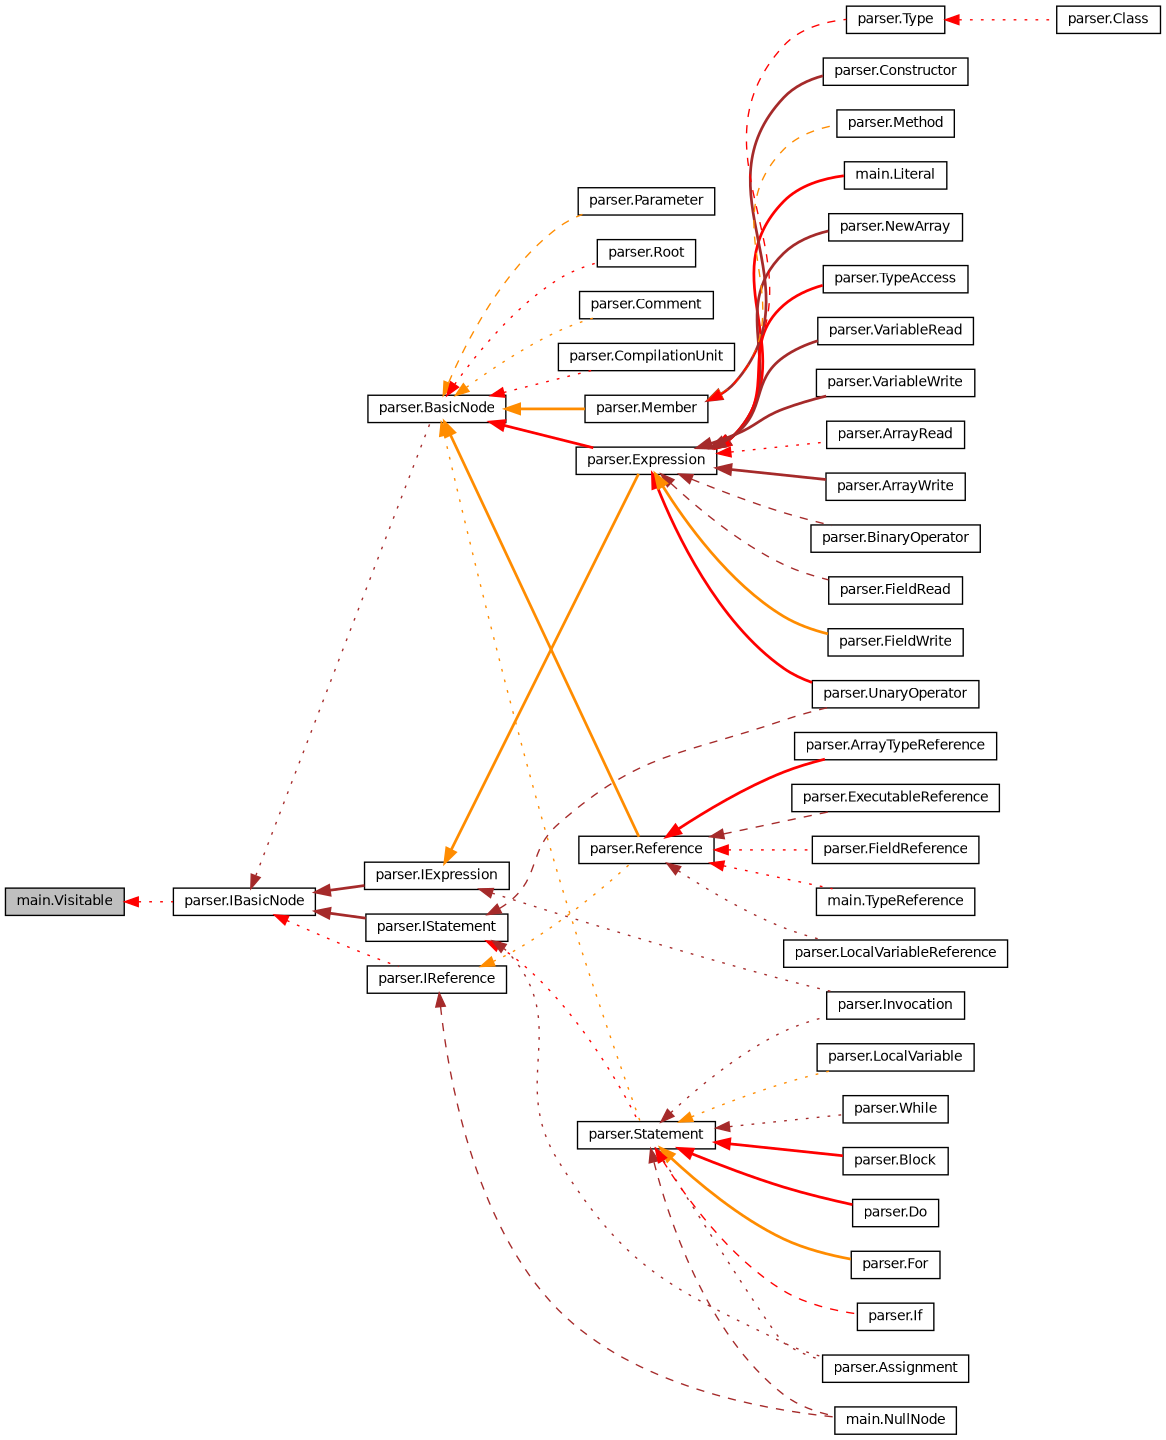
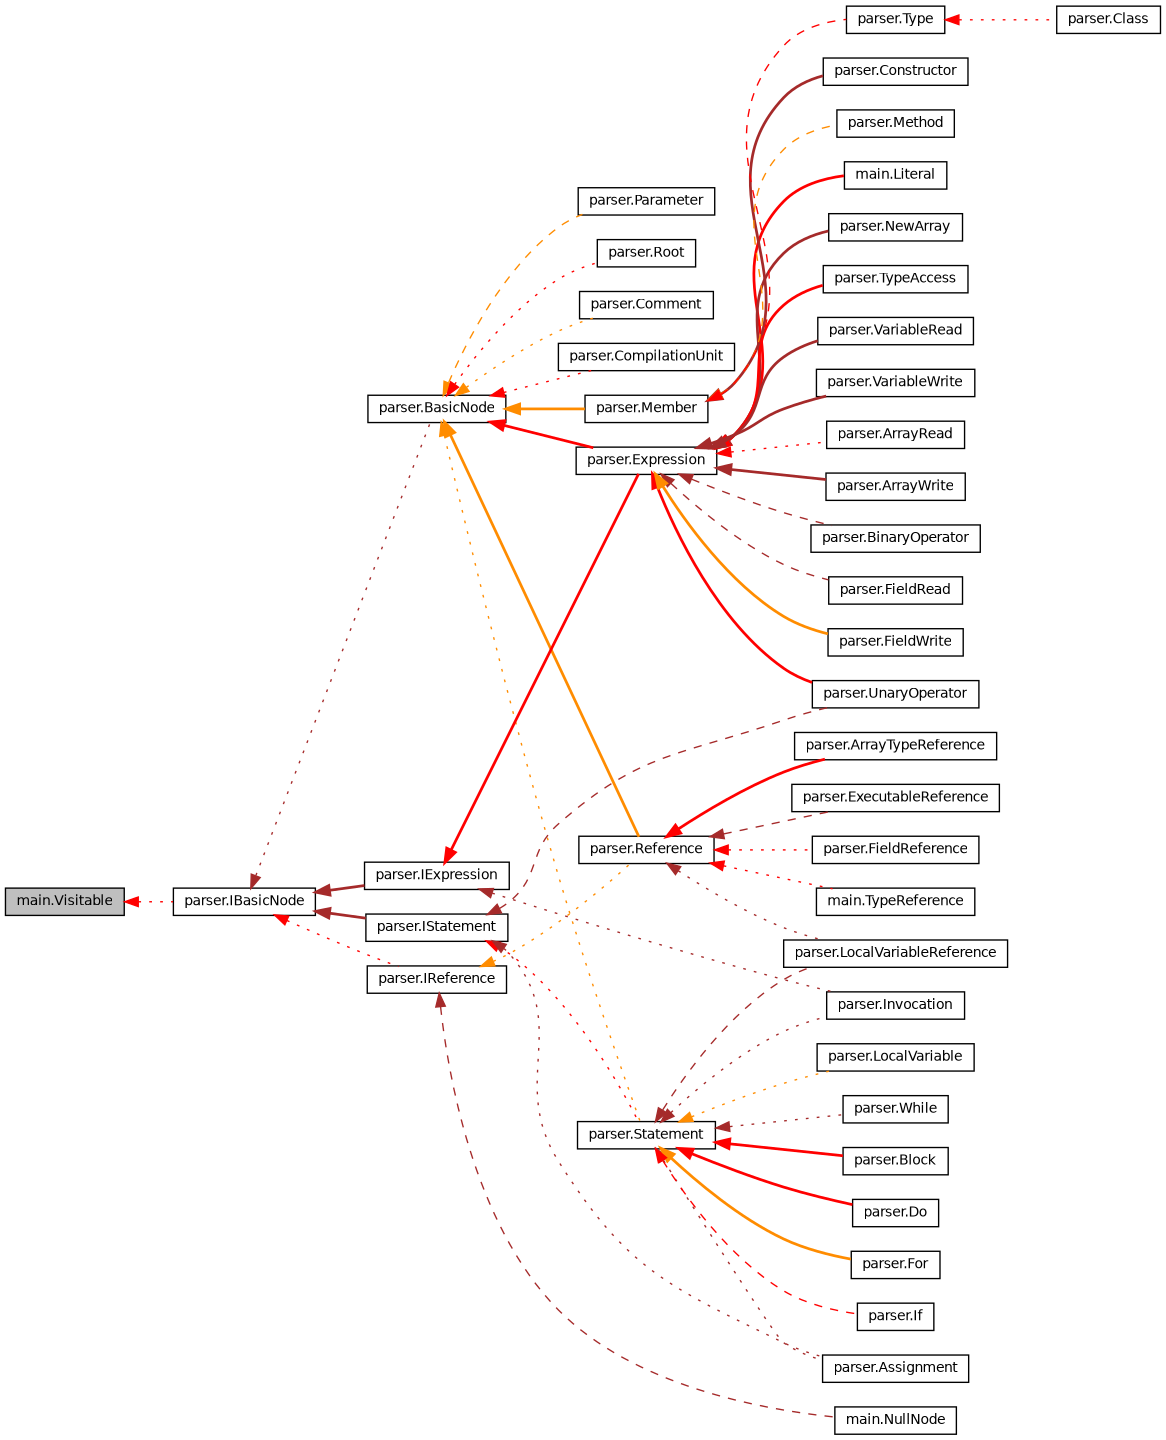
(545, 662) -> (545, 662)
(724, 1327) -> (727, 1027)
